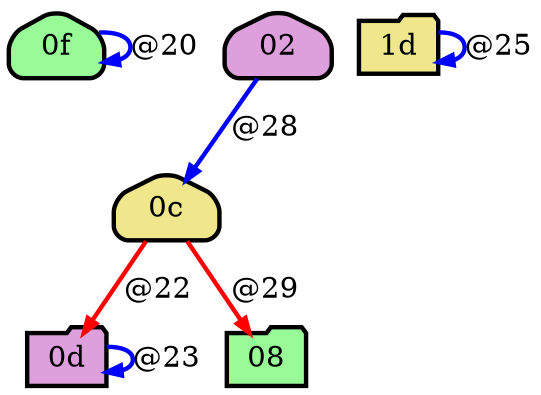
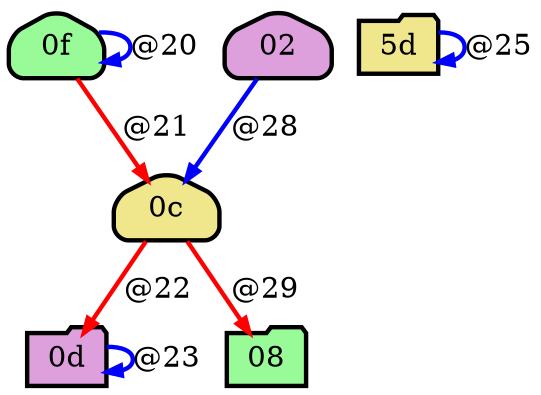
(399, 47) -> (399, 47)
none -> (108, 123)
